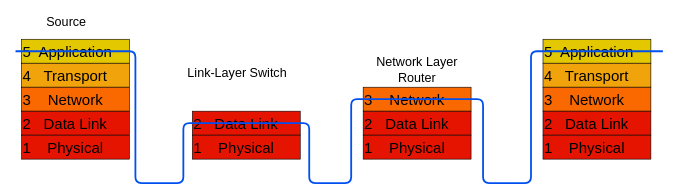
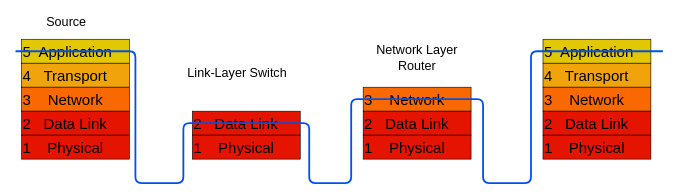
(417, 69) -> (417, 57)
